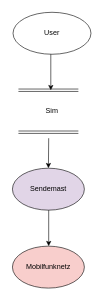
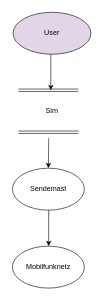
(52, 33) -> (52, 33)
(48, 189) -> (48, 189)
(48, 267) -> (48, 267)
